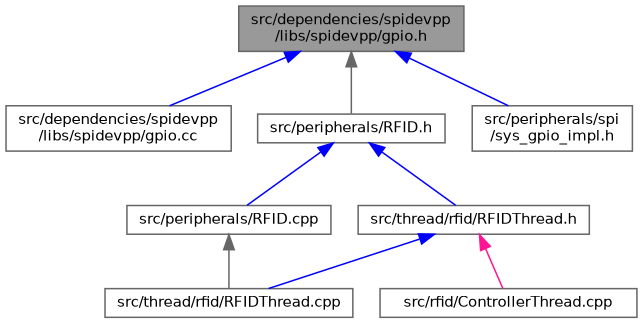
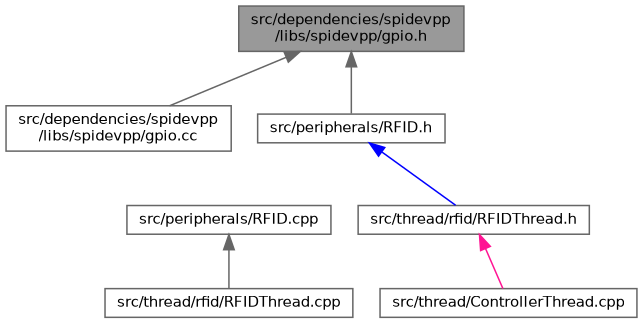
(228, 82) -> (228, 82)
(552, 128) -> none
(284, 179) -> none
(344, 264) -> none
(508, 303) -> (508, 303)
